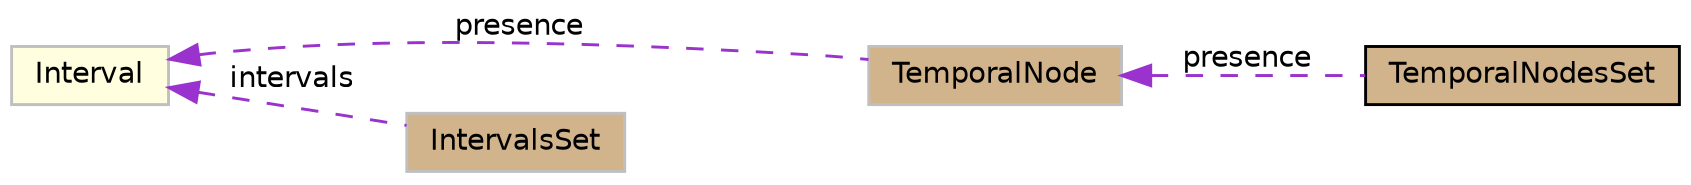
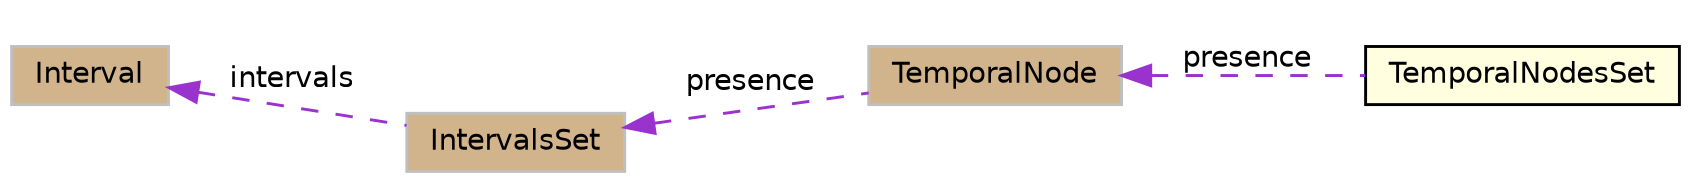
(534, 43) -> (761, 108)
(90, 76) -> (90, 76)
(1523, 76) -> (1523, 76)
